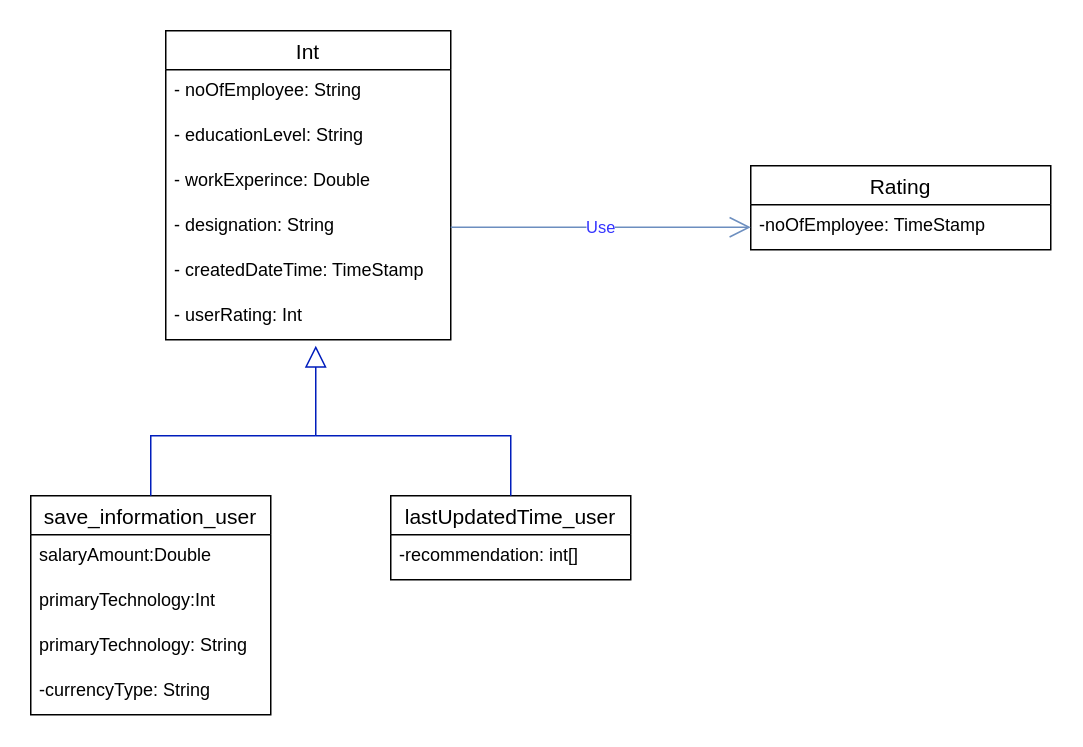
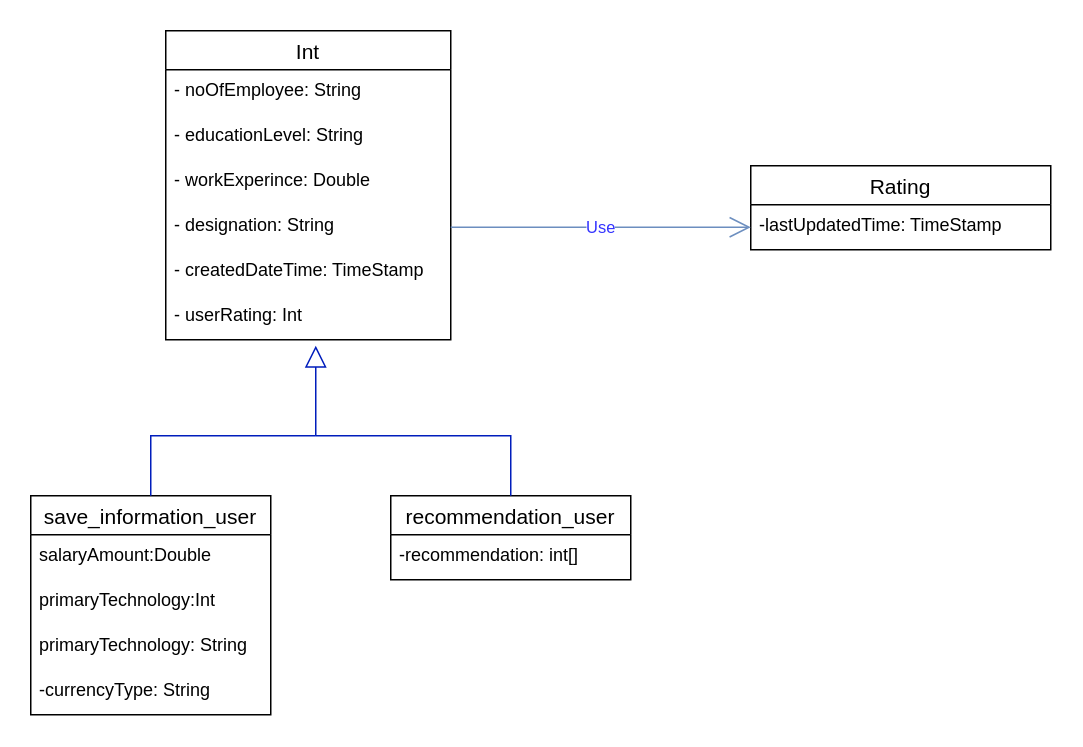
(871, 225) -> (883, 225)
(510, 517) -> (510, 517)
